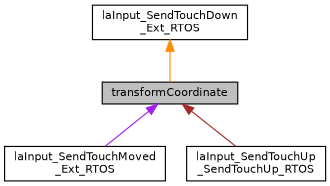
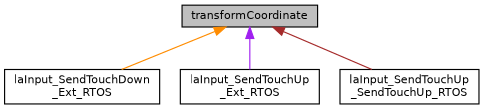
(170, 67) -> (168, 50)
(85, 164) -> (250, 87)
